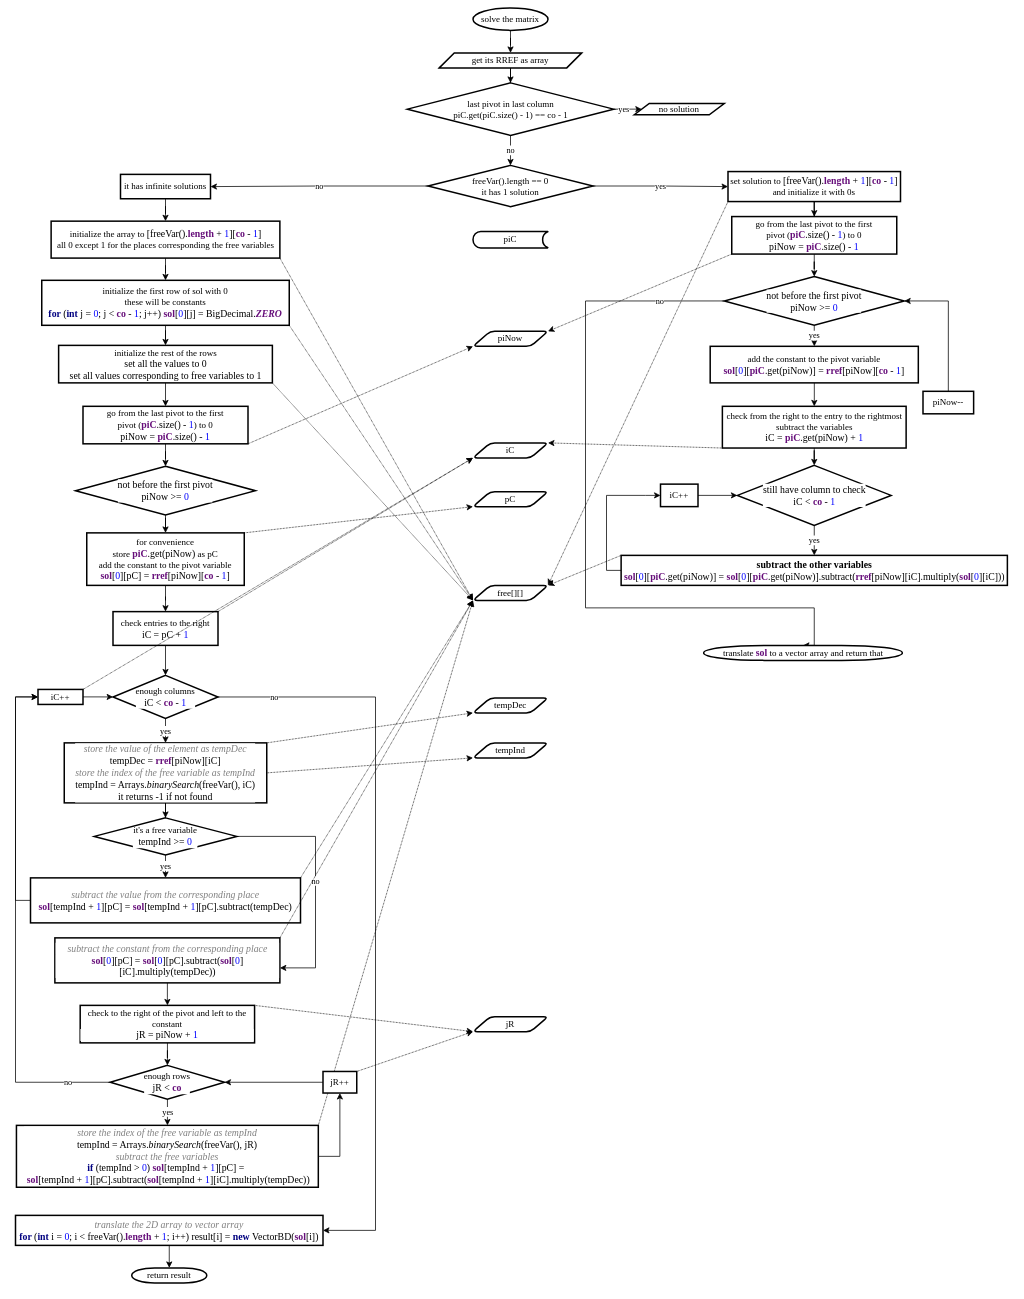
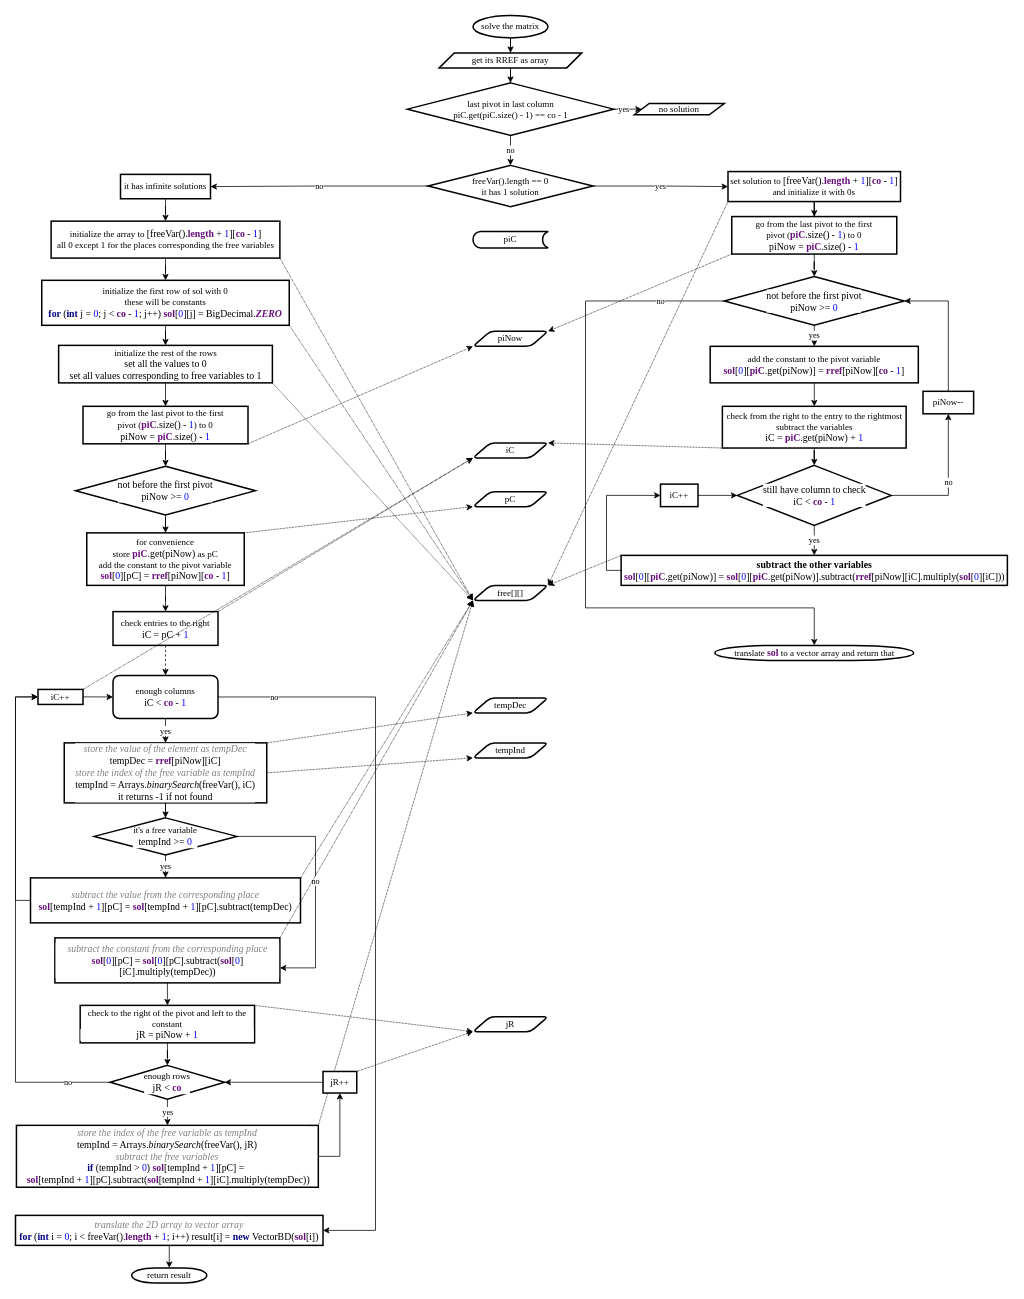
(510, 19) -> (510, 27)
none -> (948, 486)
(803, 653) -> (814, 653)
(165, 657) -> (165, 657)
(165, 697) -> (165, 697)
